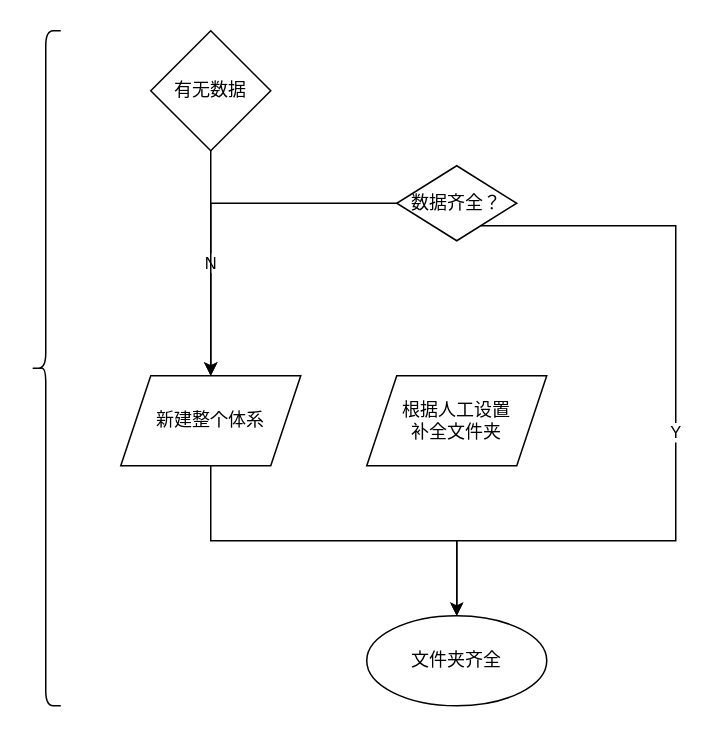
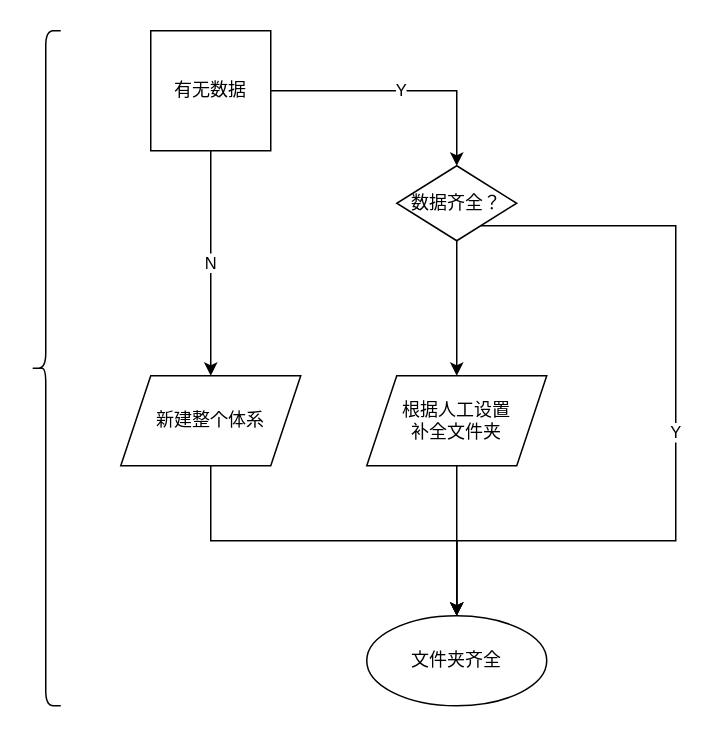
(211, 91) -> (211, 91)
none -> (396, 91)
(305, 203) -> (457, 303)
none -> (457, 501)
(454, 541) -> (454, 541)
